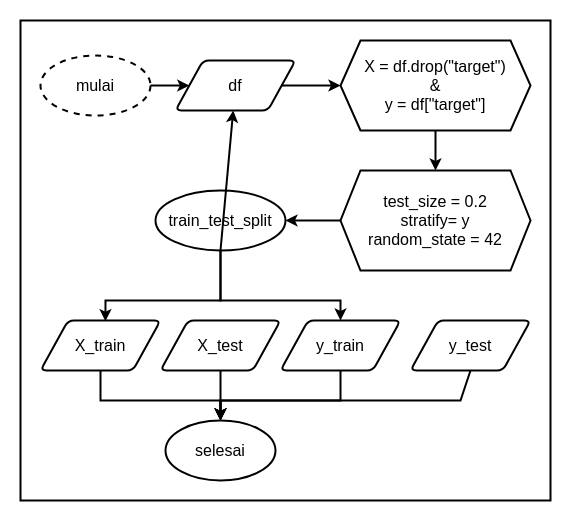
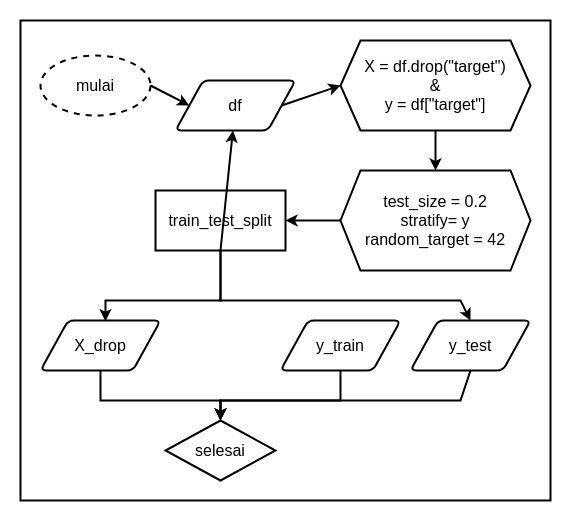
(236, 86) -> (236, 106)
(221, 221) -> (221, 221)
(436, 221) -> (436, 221)
none -> (408, 301)
(341, 307) -> none
(101, 346) -> (101, 346)
(221, 346) -> none
(221, 384) -> none
(221, 451) -> (221, 451)
